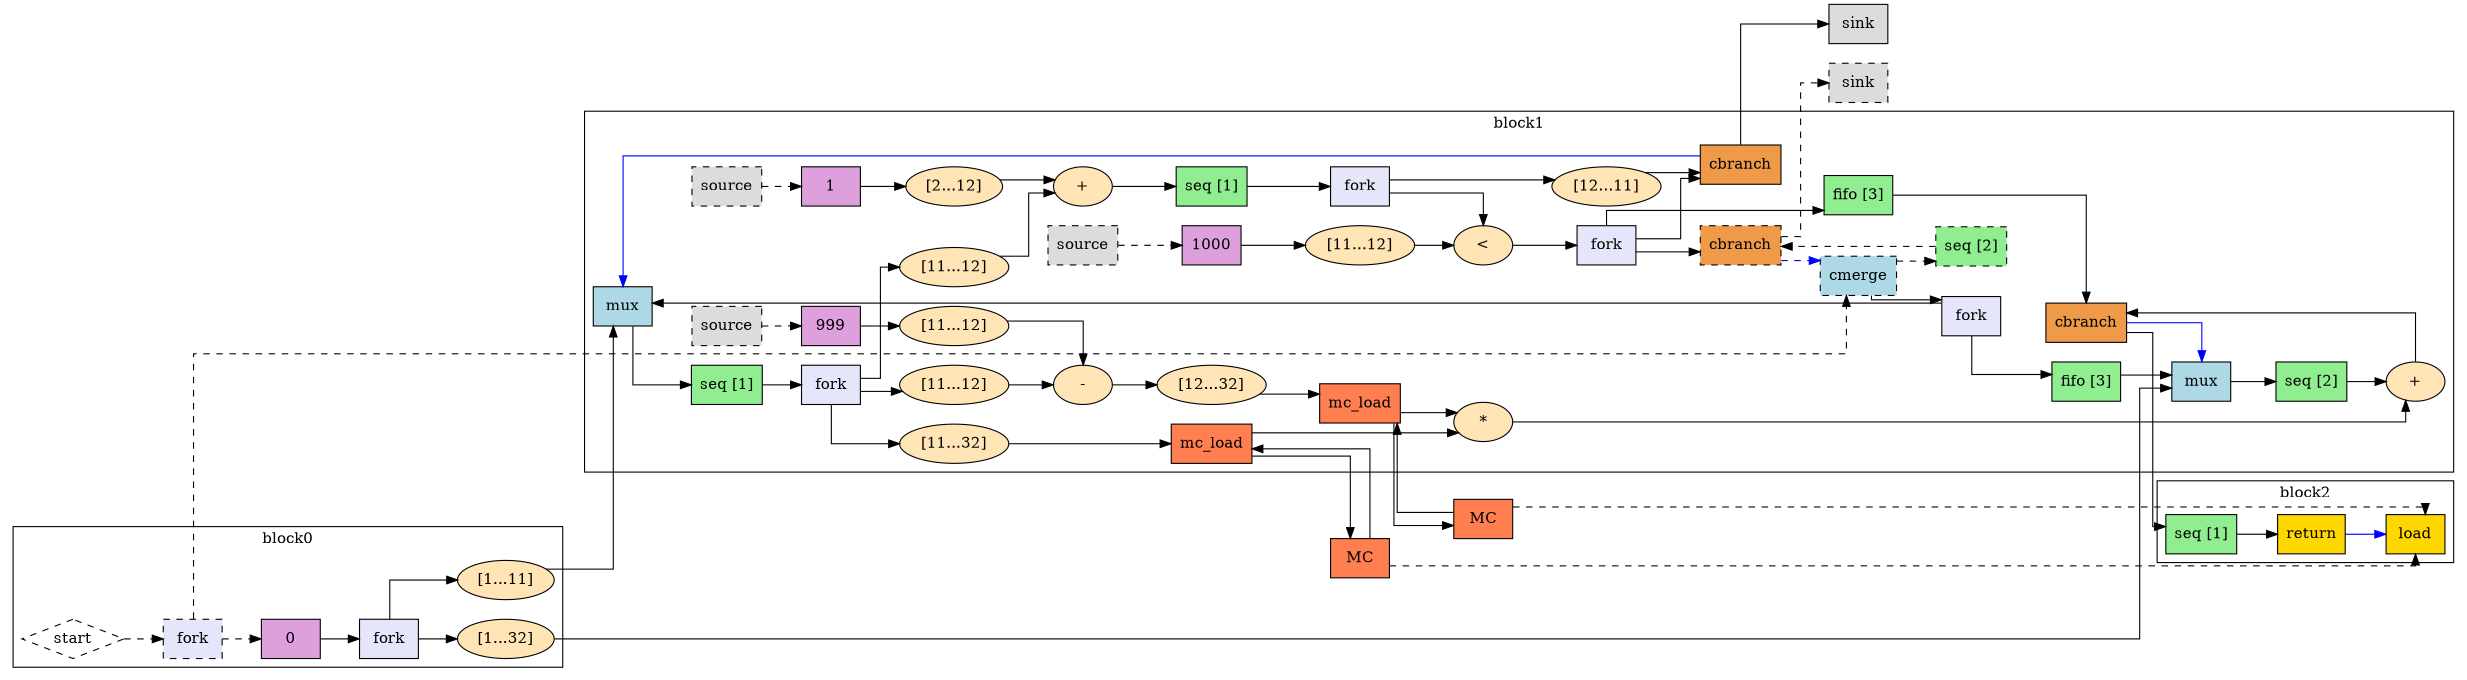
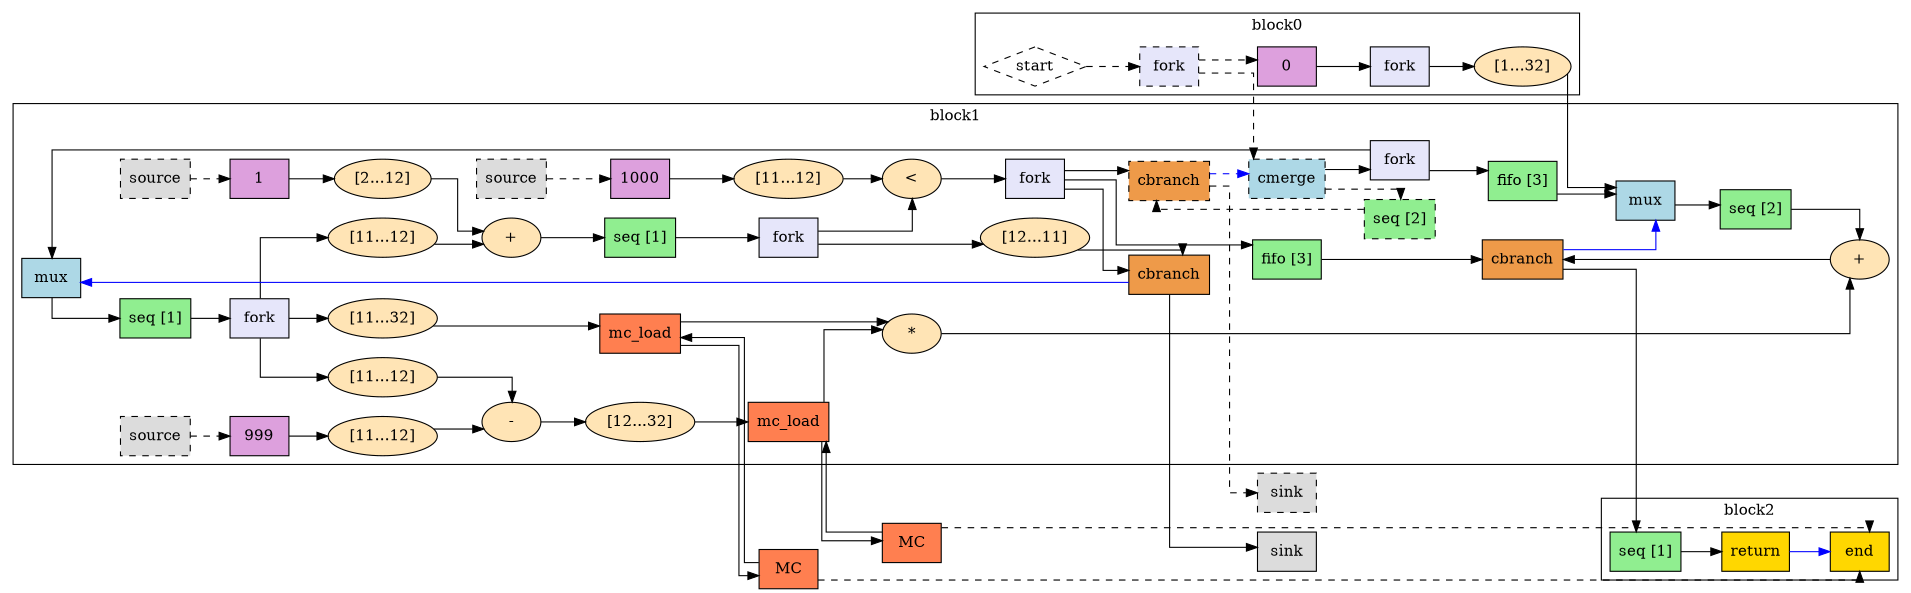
(2416, 534) -> (1860, 552)
(506, 580) -> none
